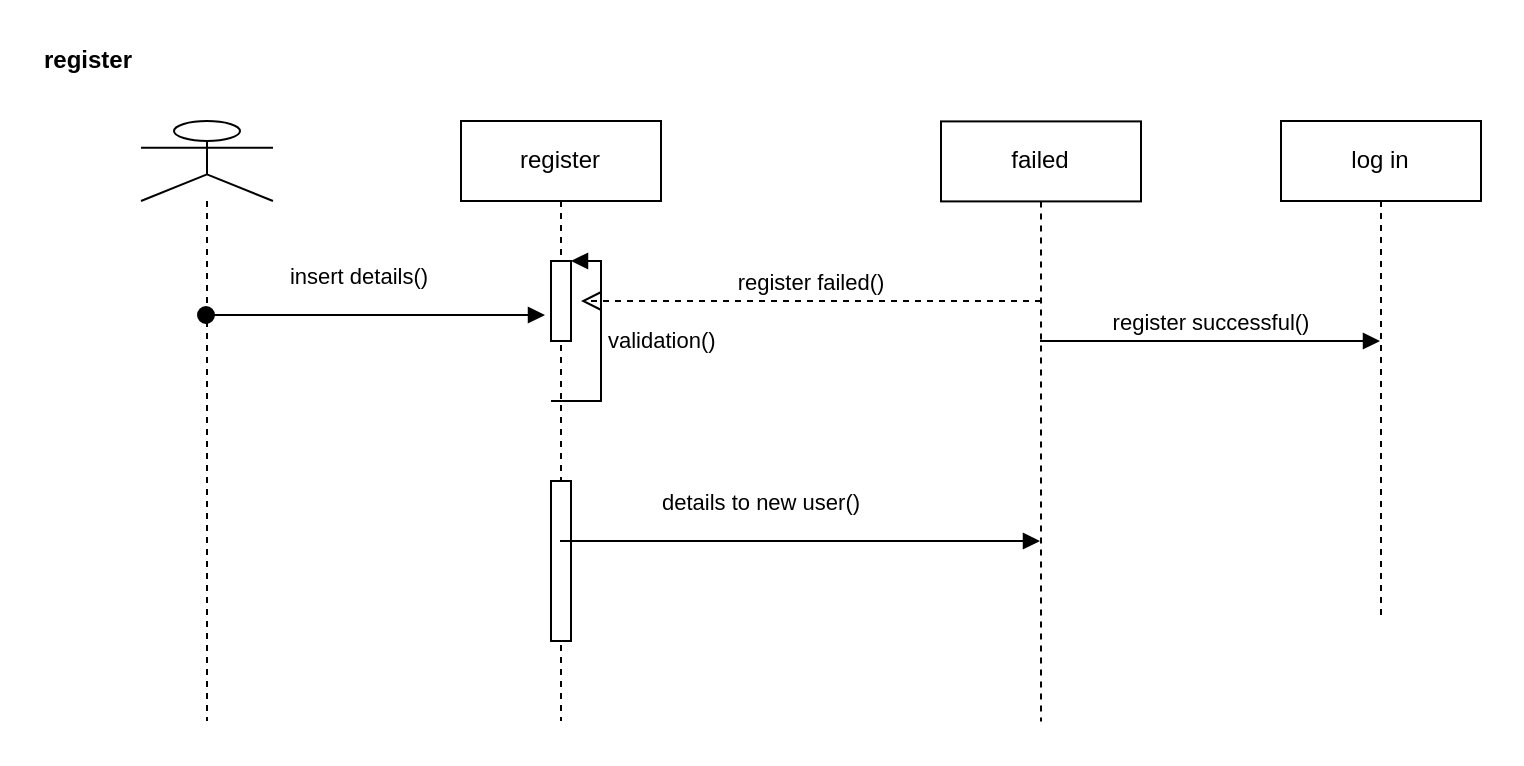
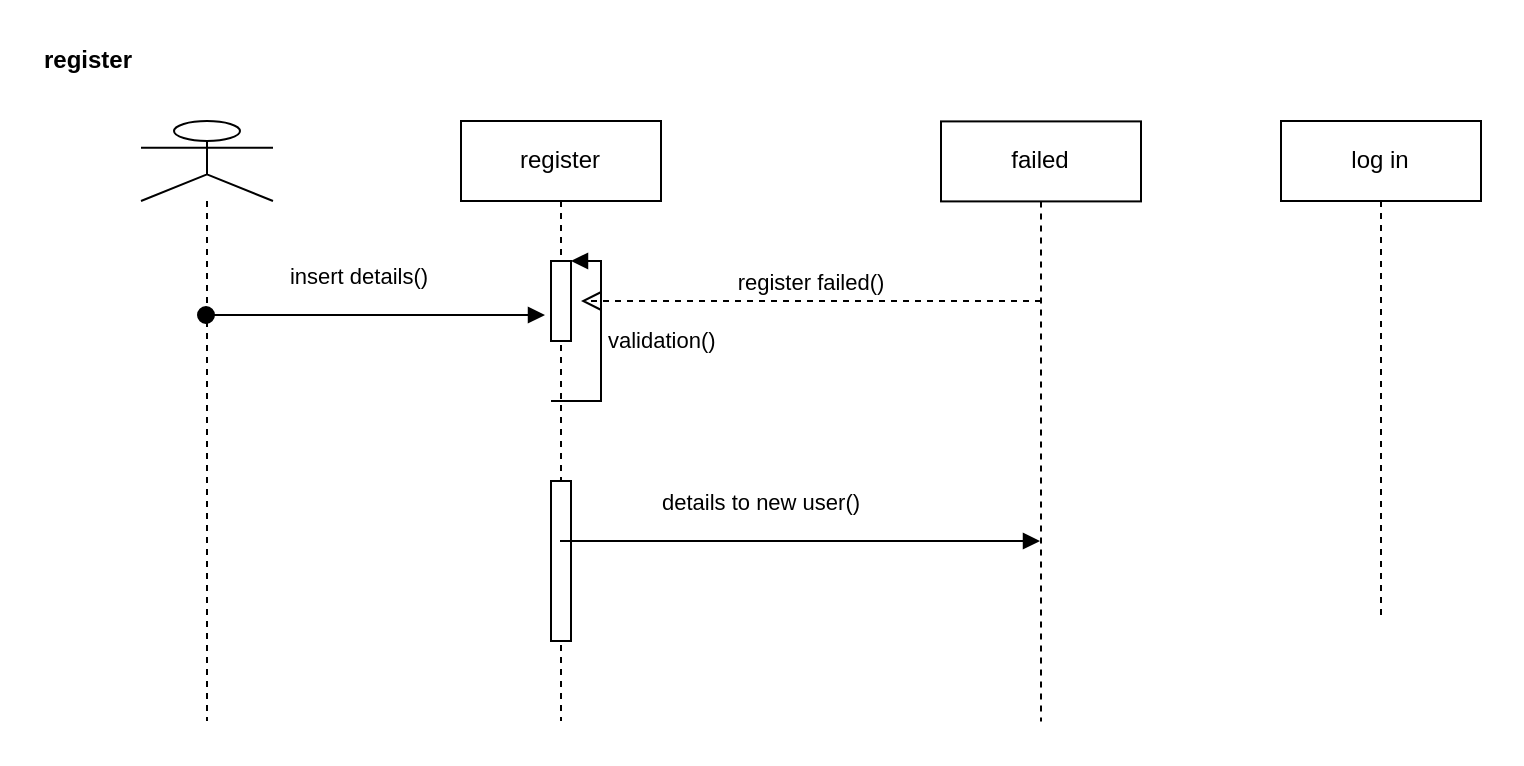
(1204, 341) -> none
